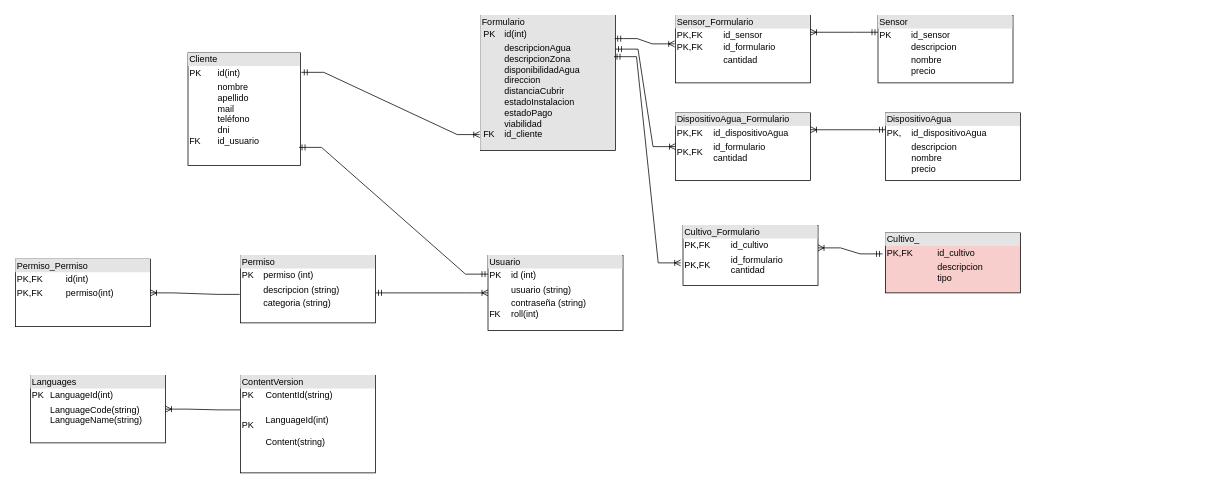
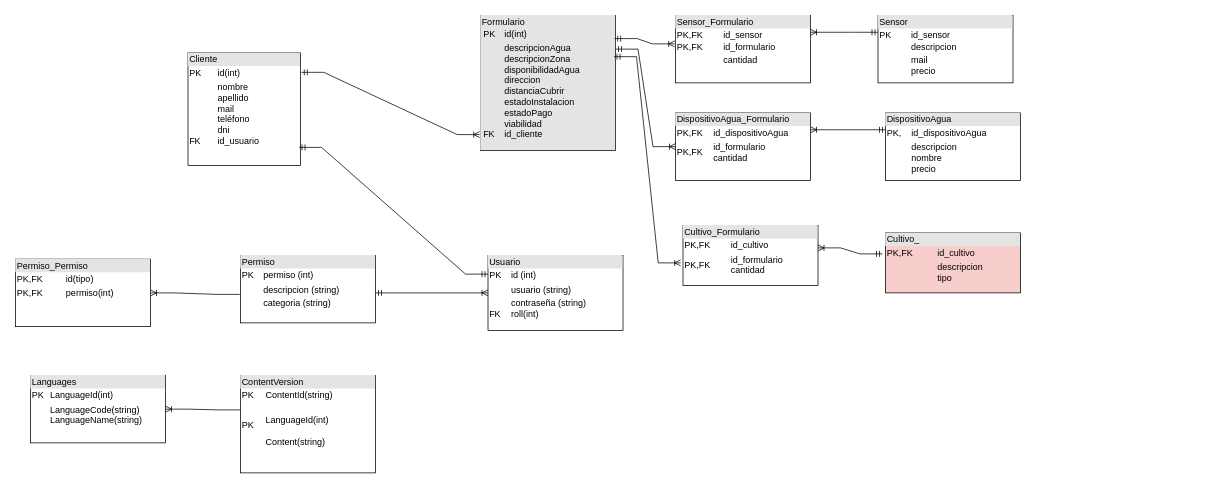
(903, 48) -> (903, 48)
(55, 275) -> (55, 275)
